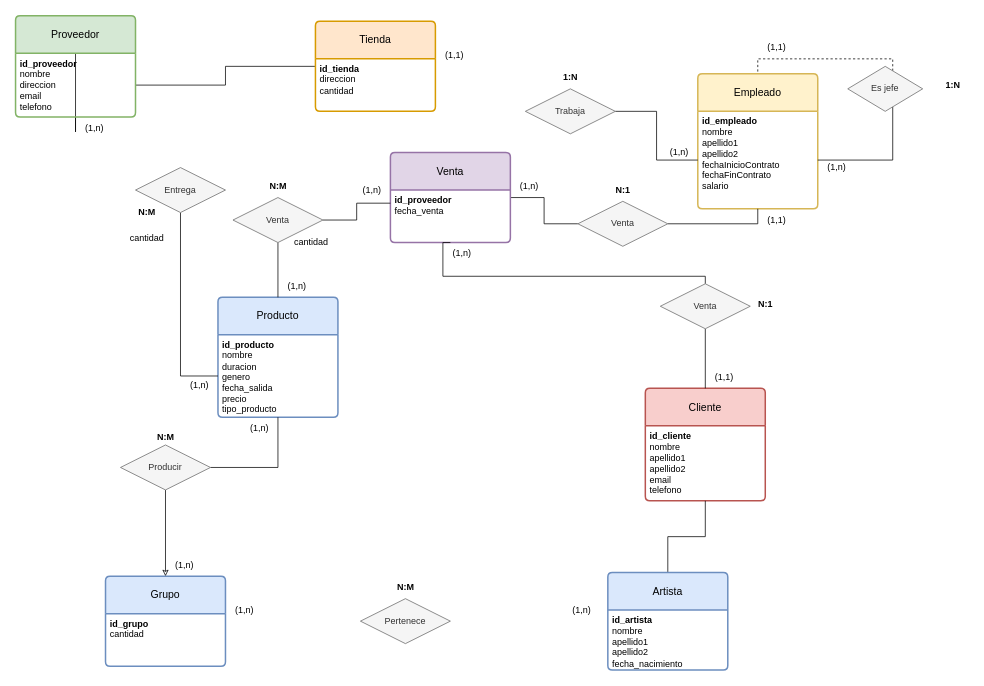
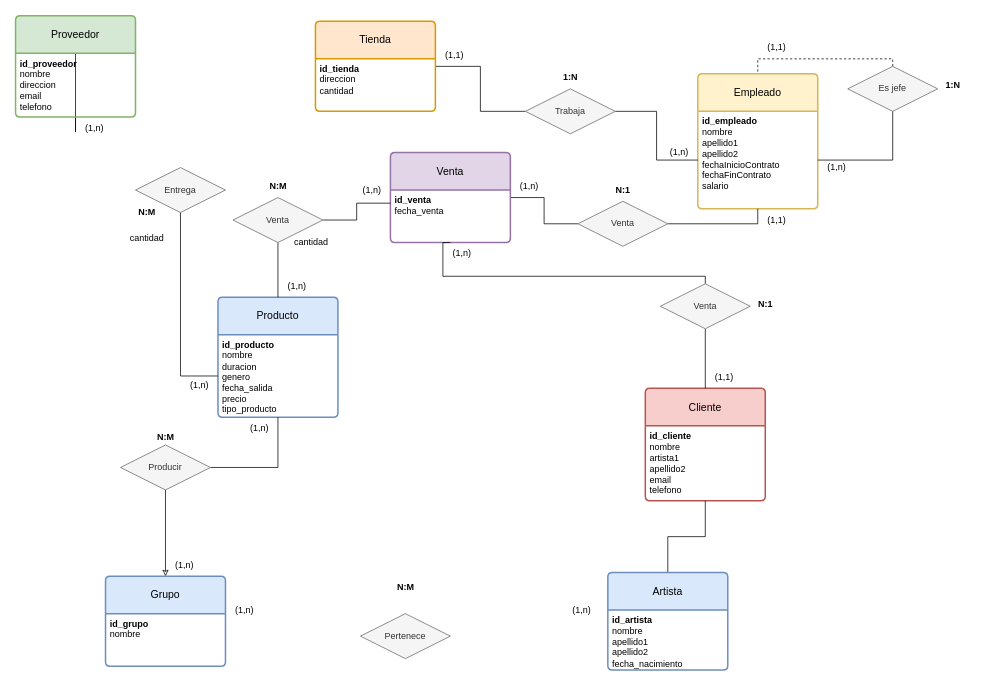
(225, 76) -> (480, 89)
(885, 89) -> (893, 89)
(424, 206) -> (423, 206)
(672, 464) -> (672, 464)
(405, 621) -> (405, 636)
(129, 630) -> (129, 630)
